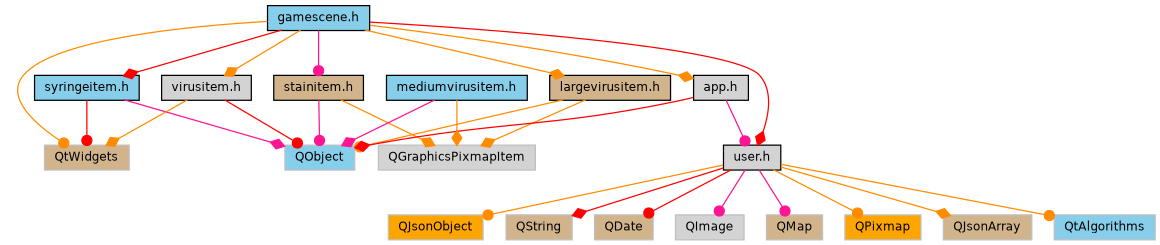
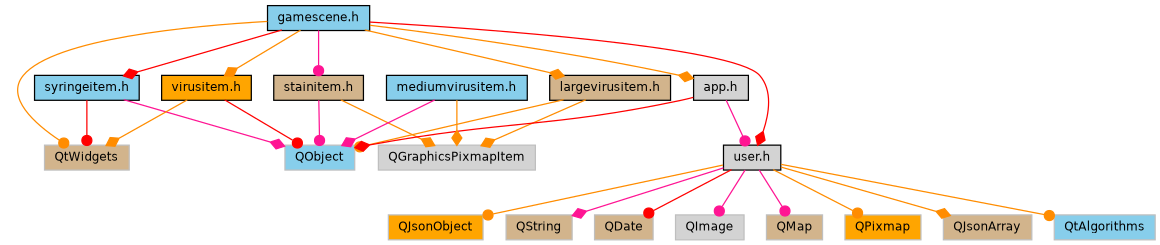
(206, 88) -> (206, 88)
(655, 189) -> (655, 189)
